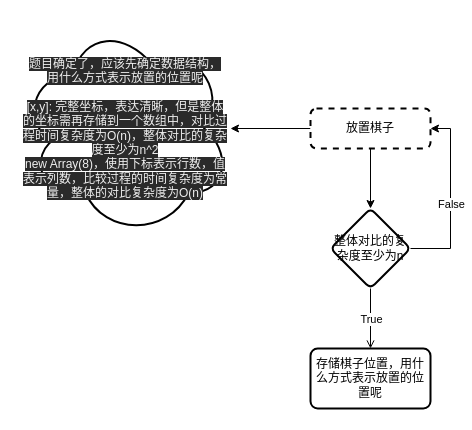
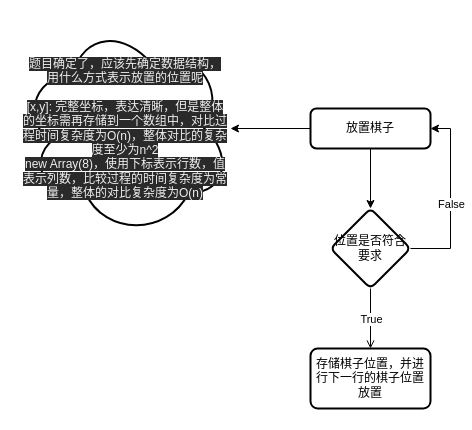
(371, 129) -> (371, 129)
(371, 249) -> (371, 249)
(371, 379) -> (371, 379)
